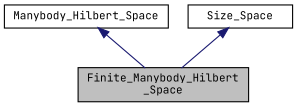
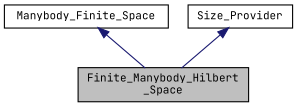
(86, 16) -> (86, 16)
(240, 16) -> (240, 16)
